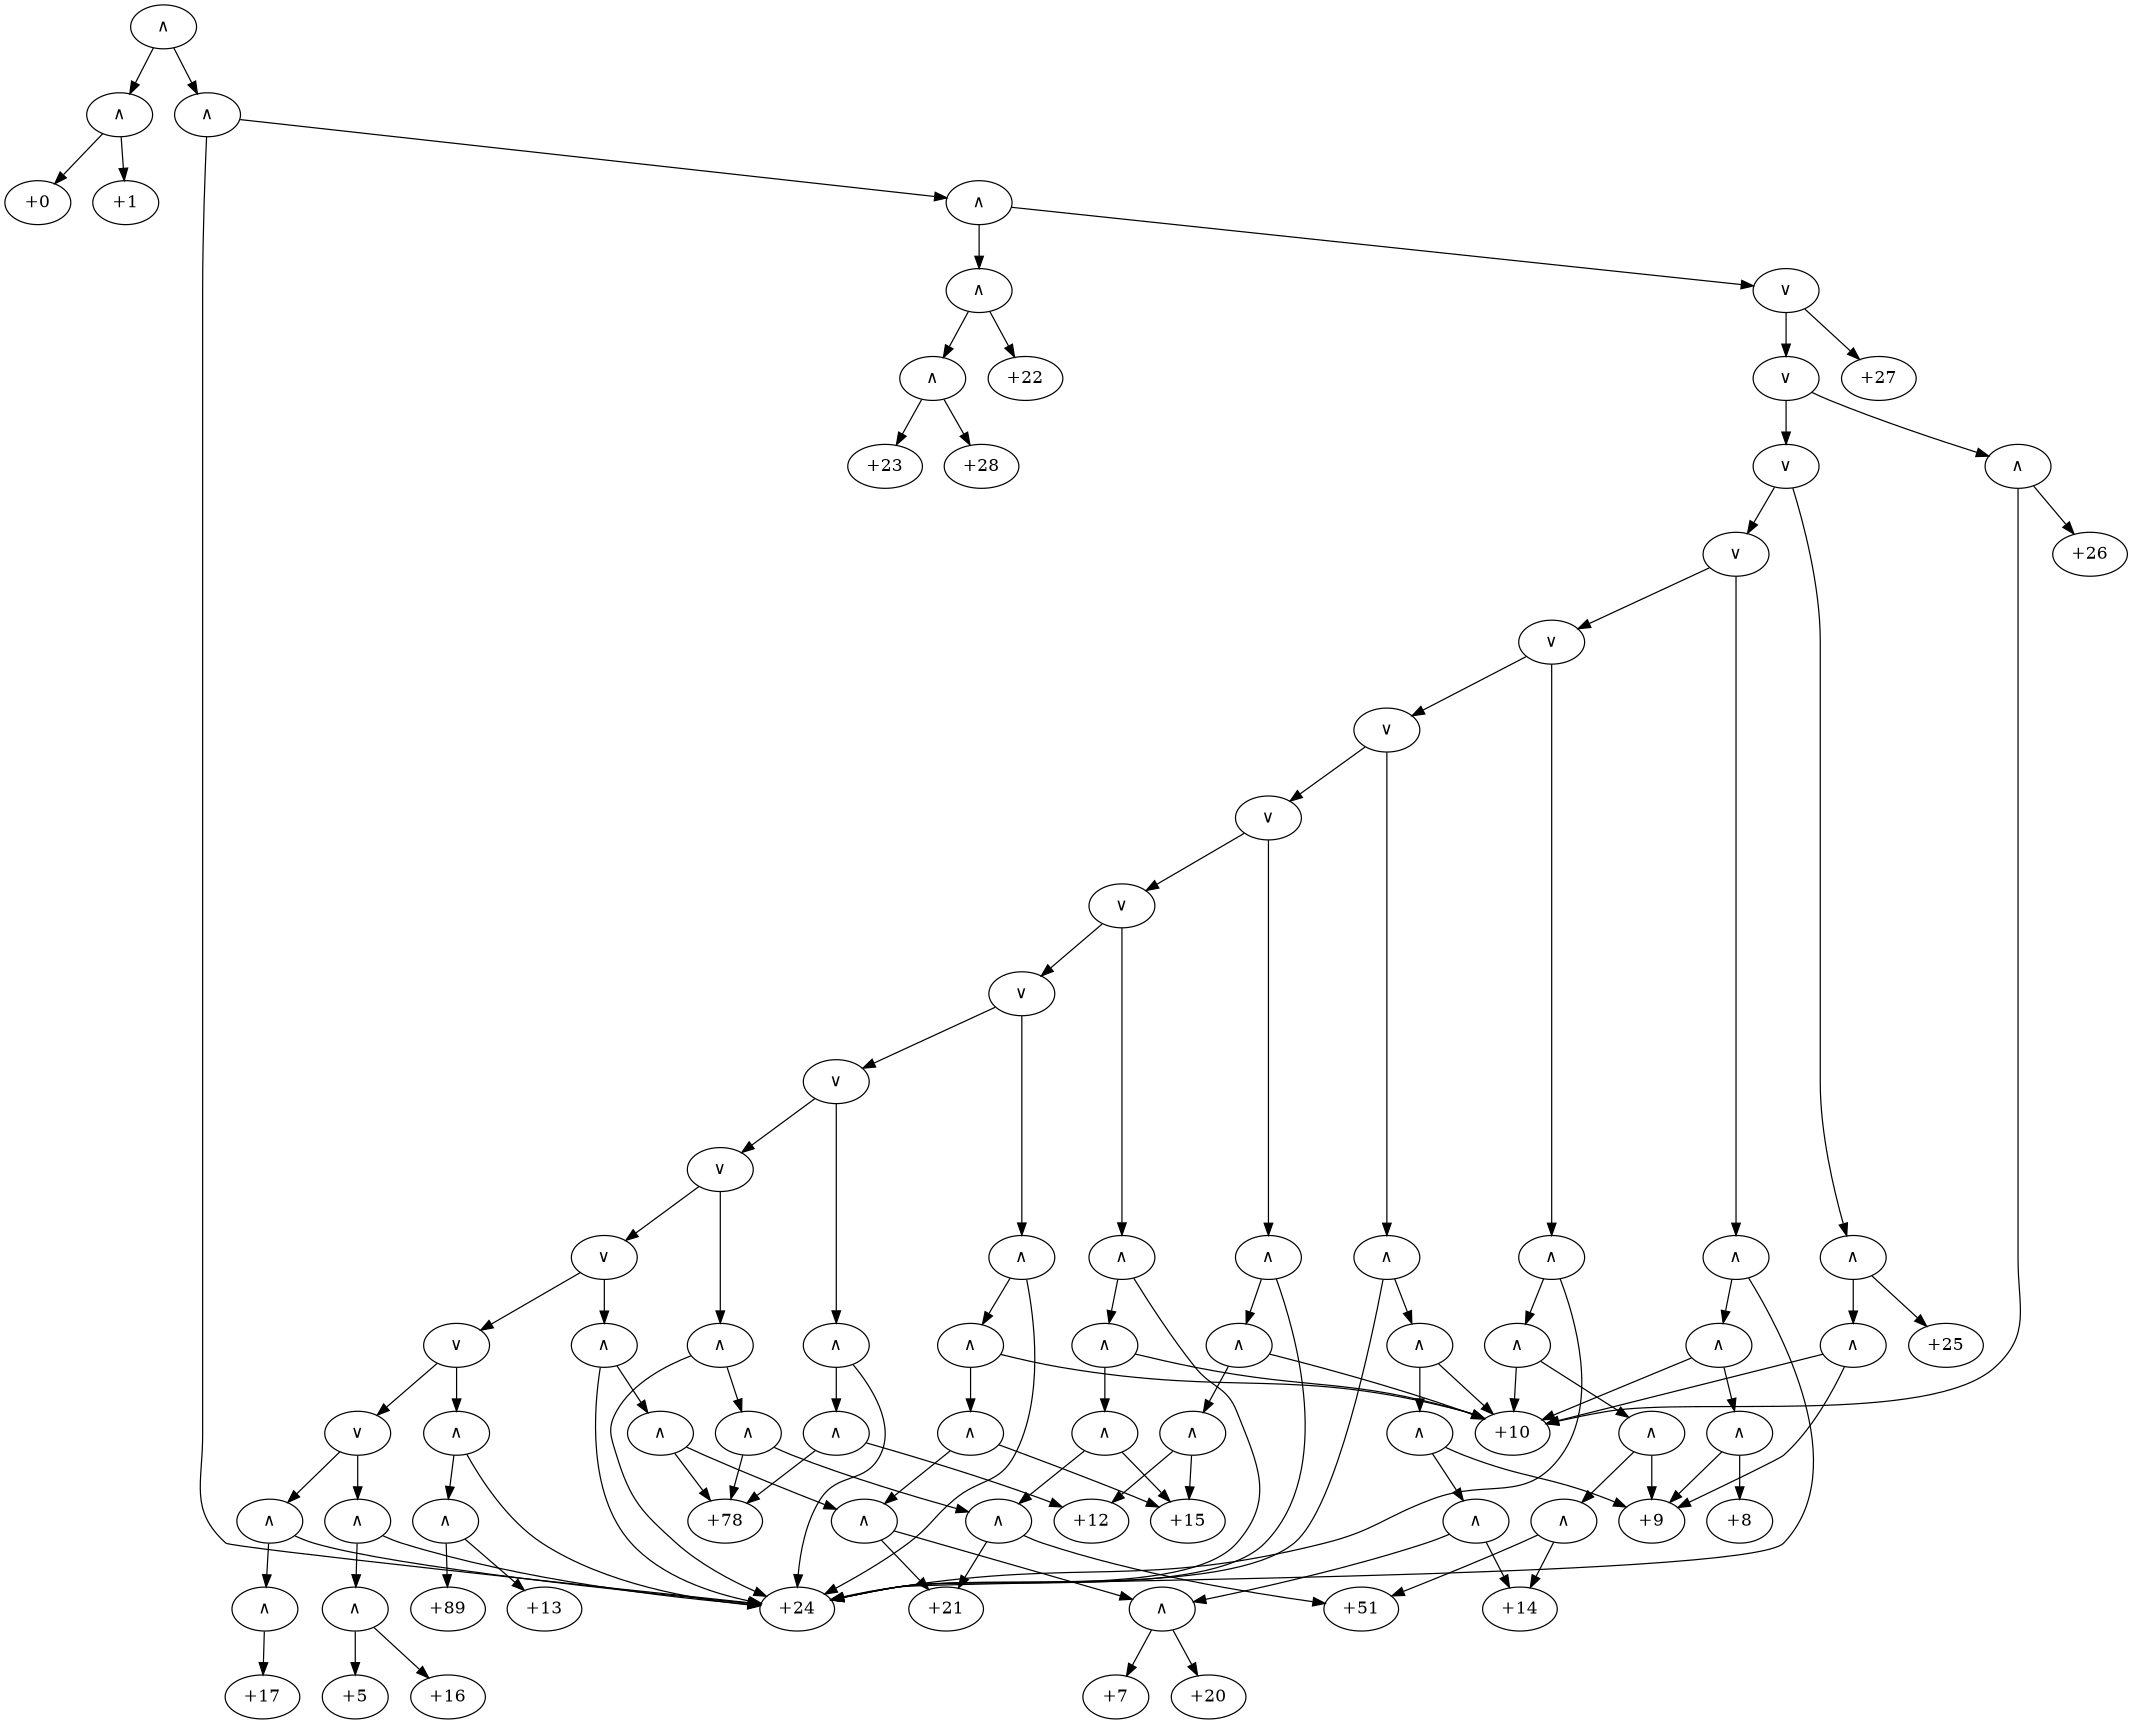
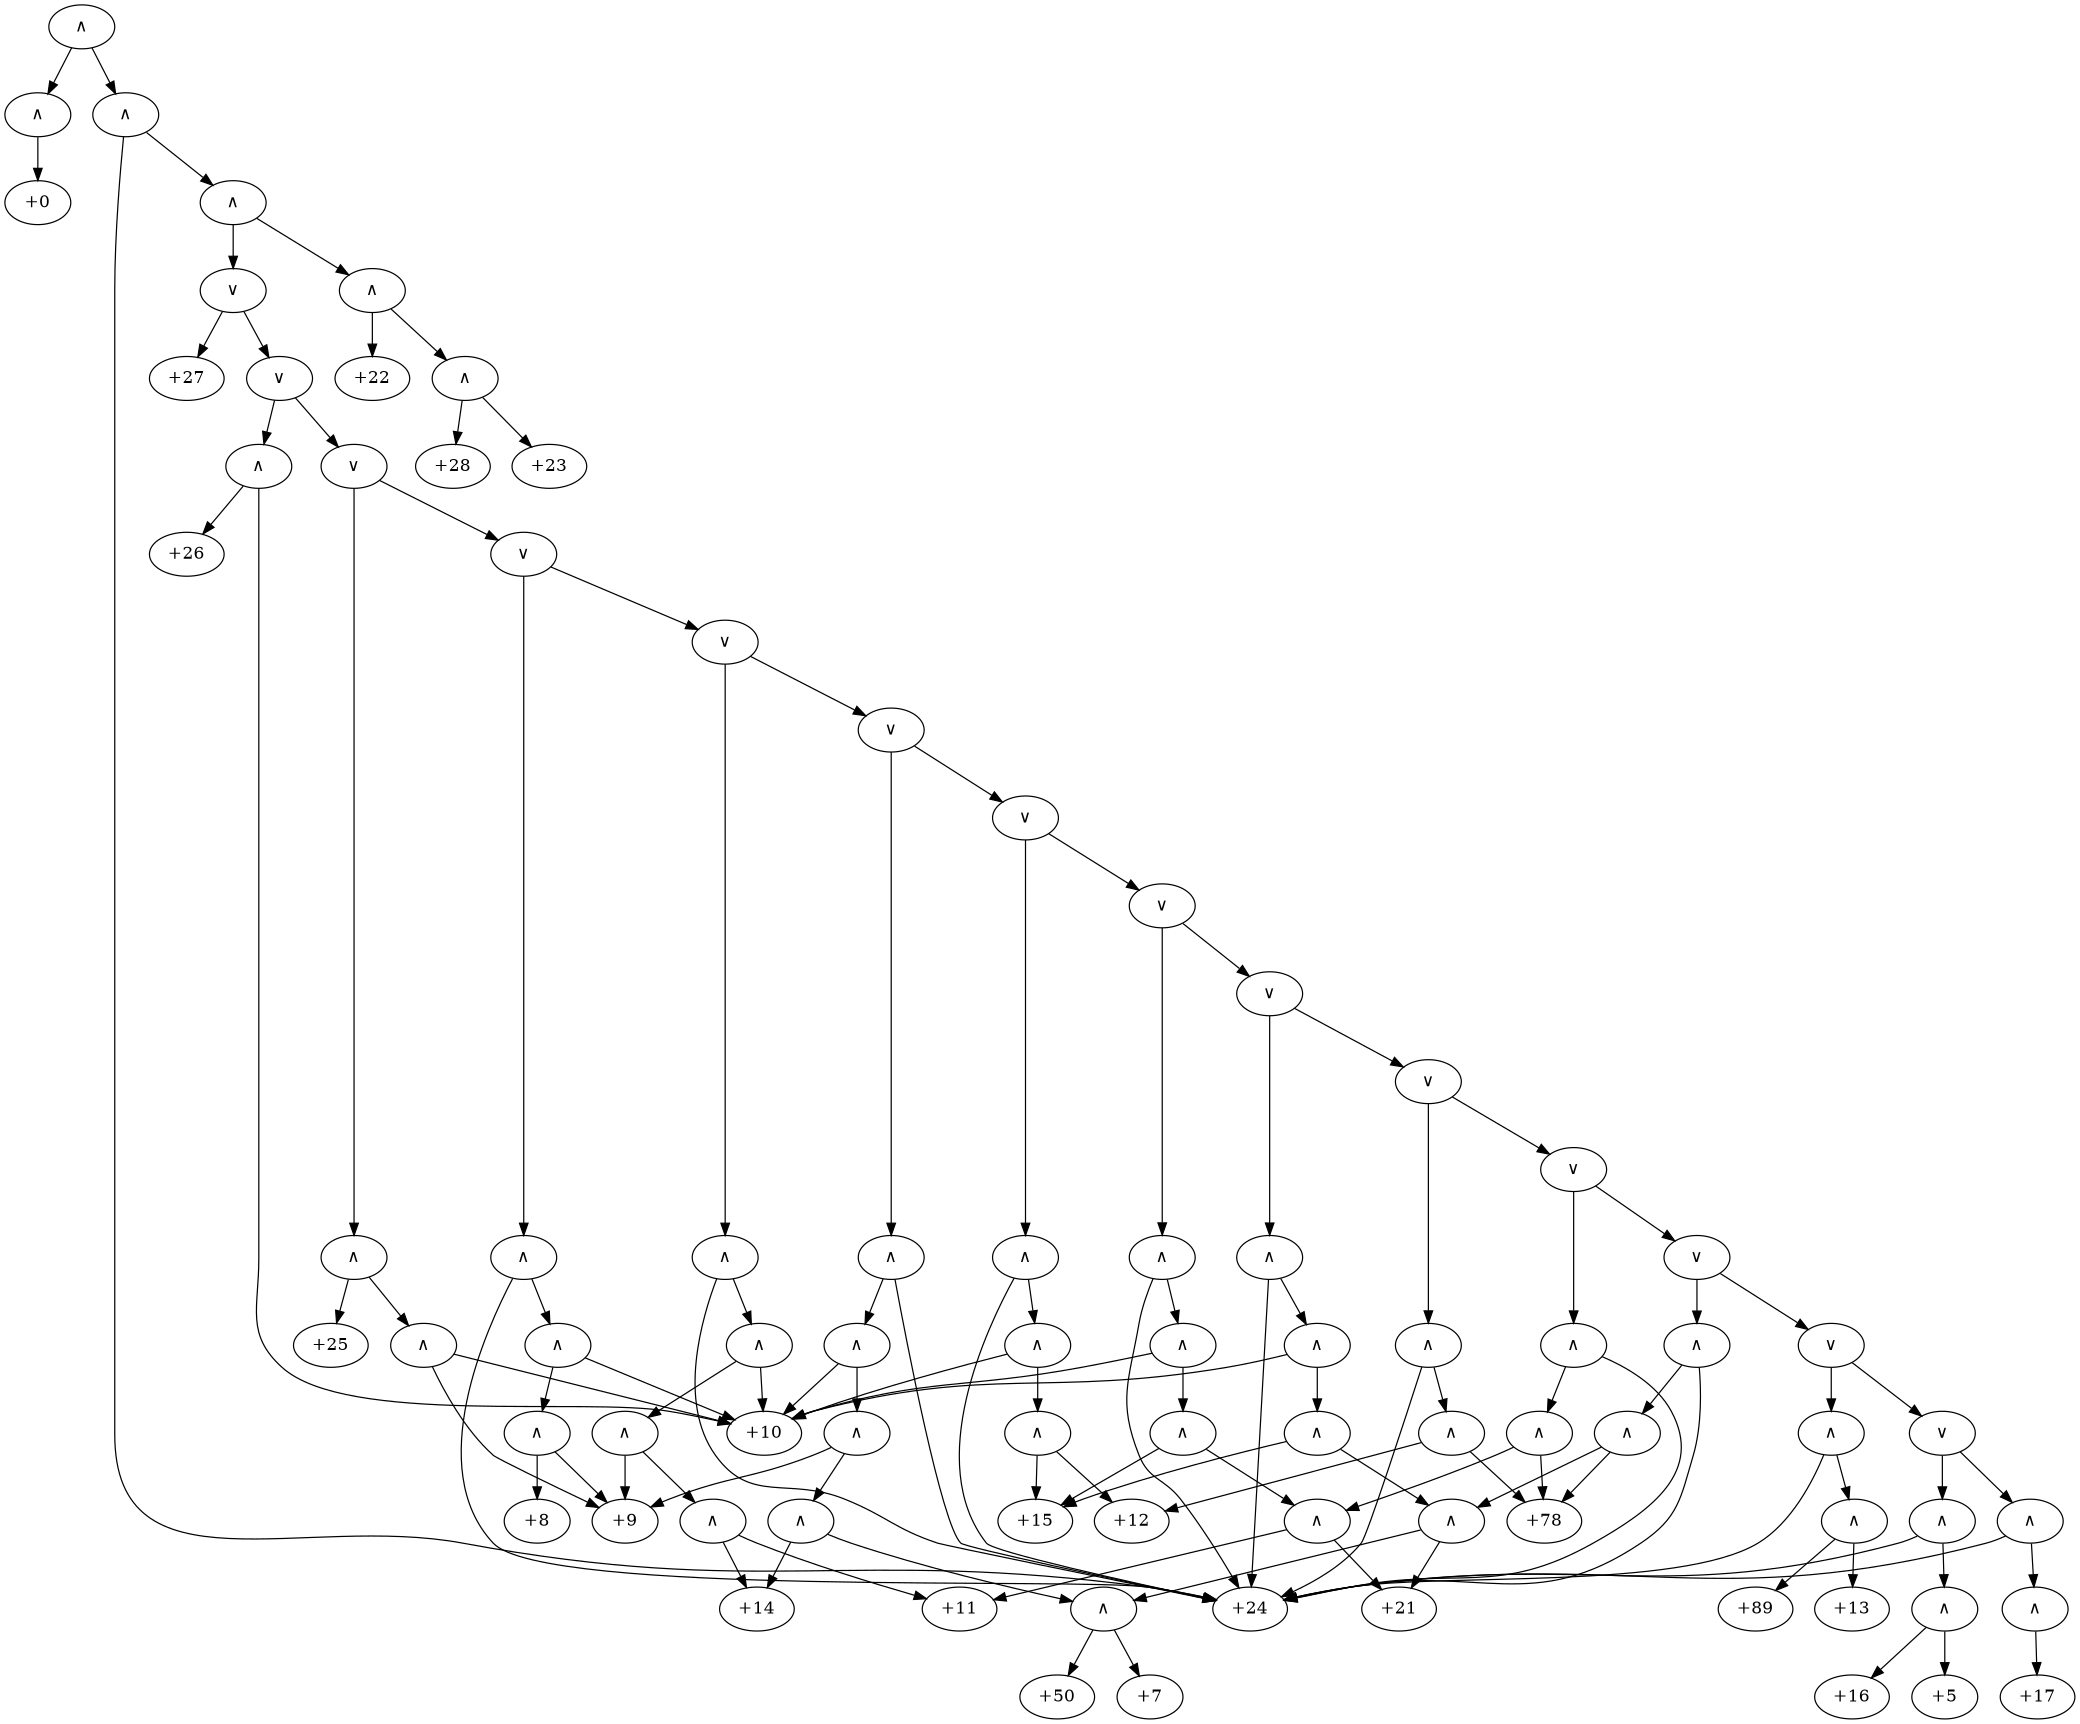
(126, 203) -> none
(1361, 1609) -> (960, 1609)
(1209, 1697) -> (1057, 1697)
